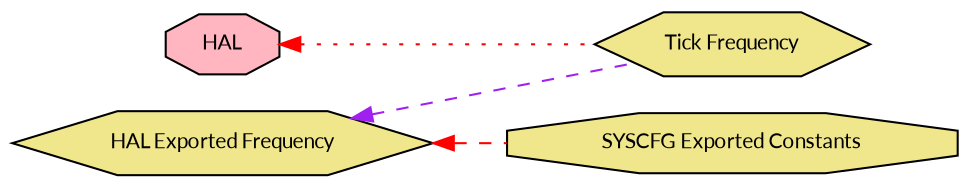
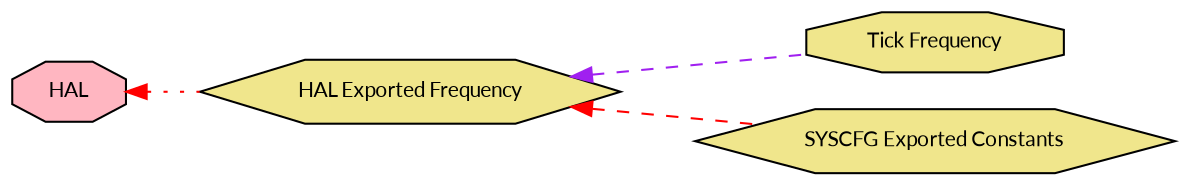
(447, 44) -> (173, 92)
(732, 44) -> (935, 42)
(732, 143) -> (935, 141)
